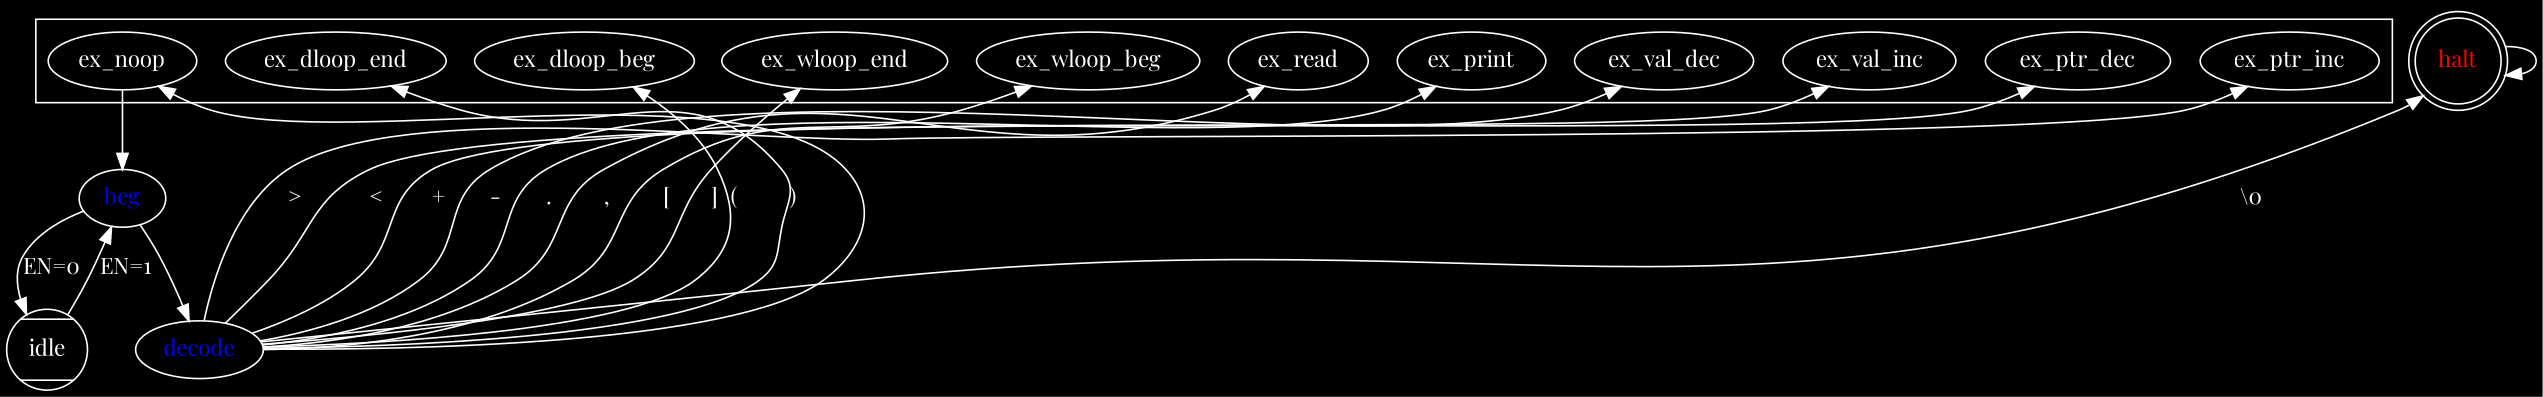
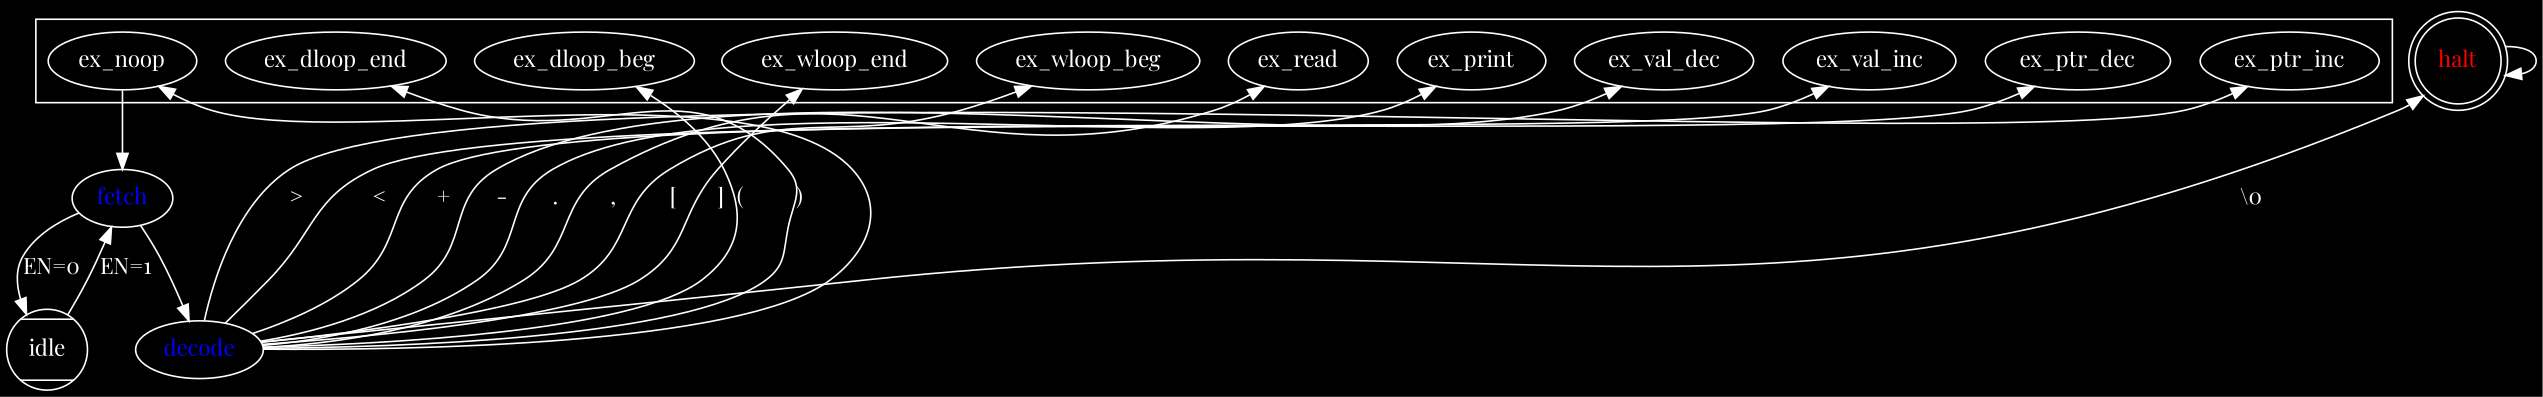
(122, 198) -> (122, 198)
